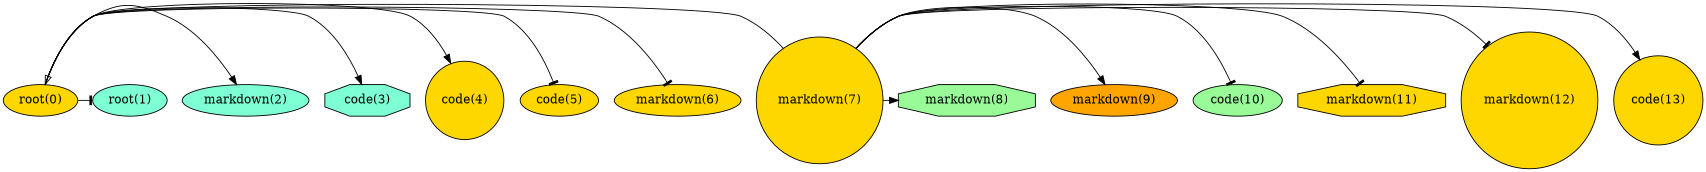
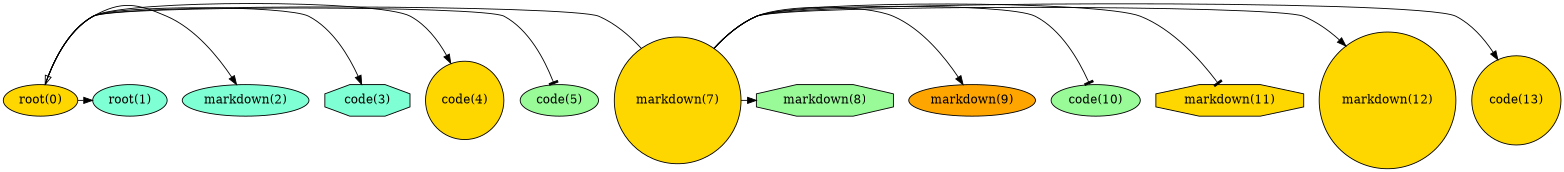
(1169, 7) -> (1025, 7)
(83, 100) -> (81, 100)
(559, 100) -> (559, 100)
(678, 100) -> none
